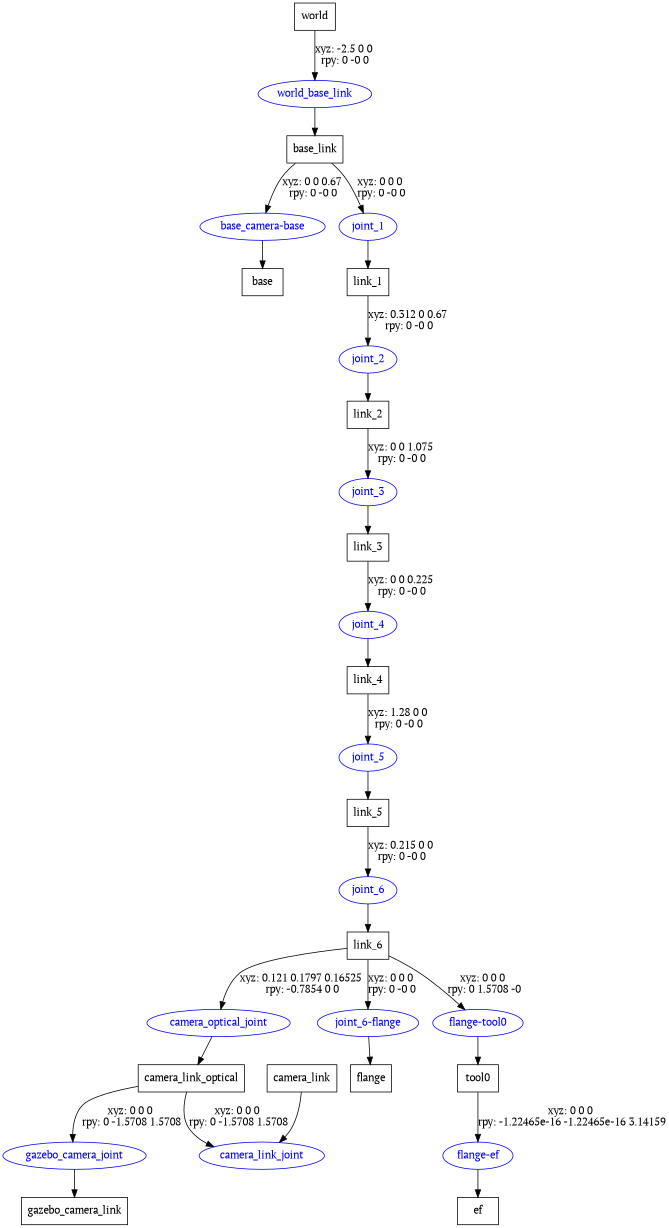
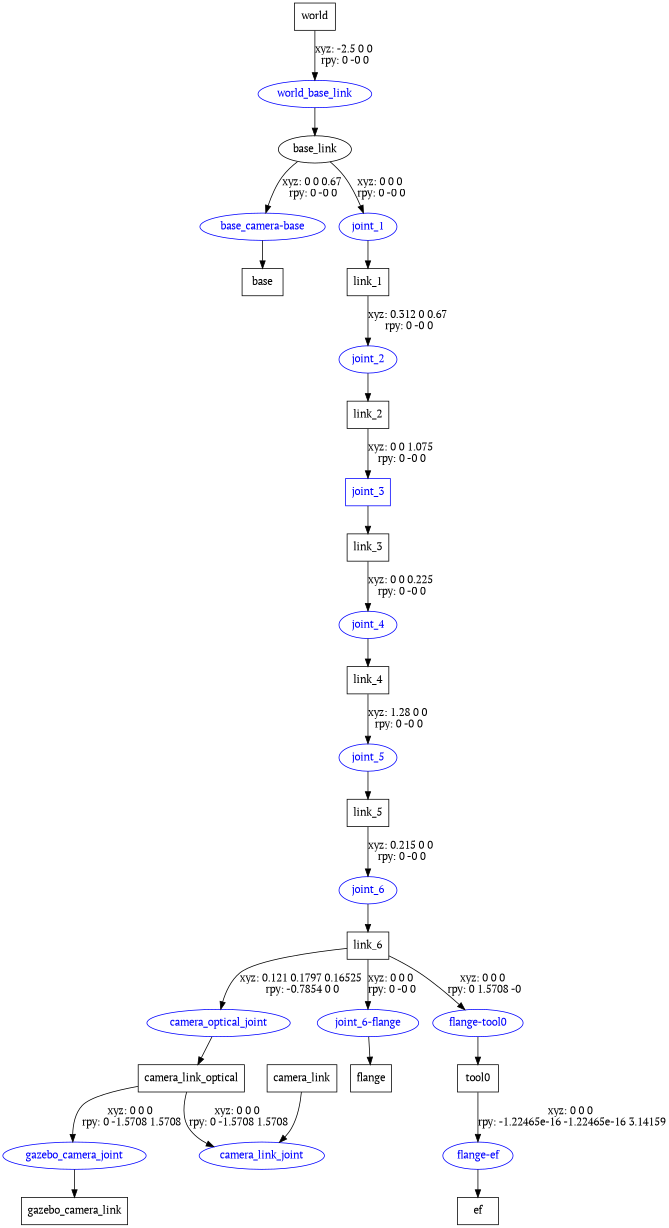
(315, 149) -> (315, 149)
(368, 492) -> (368, 492)
